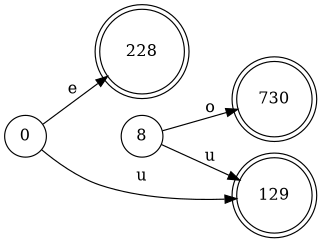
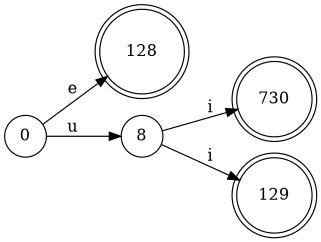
(142, 52) -> (142, 52)
(210, 108) -> (210, 108)
(210, 157) -> (210, 157)
(128, 192) -> (78, 136)
